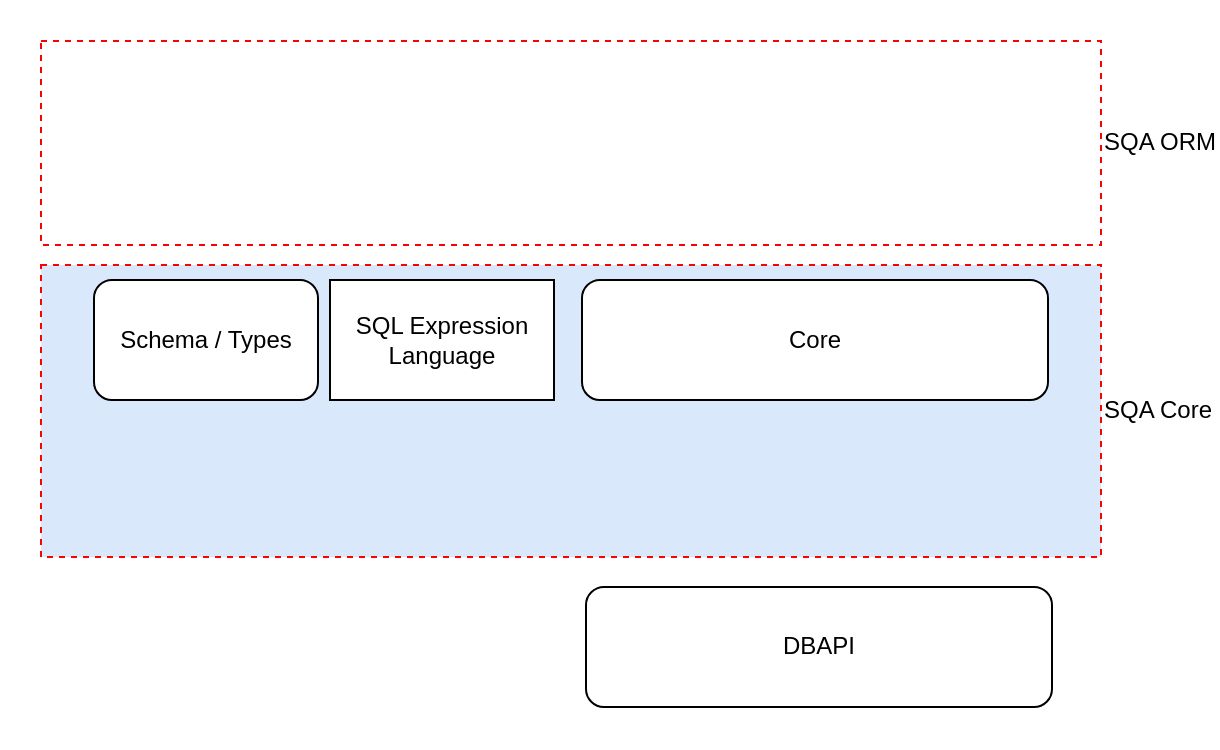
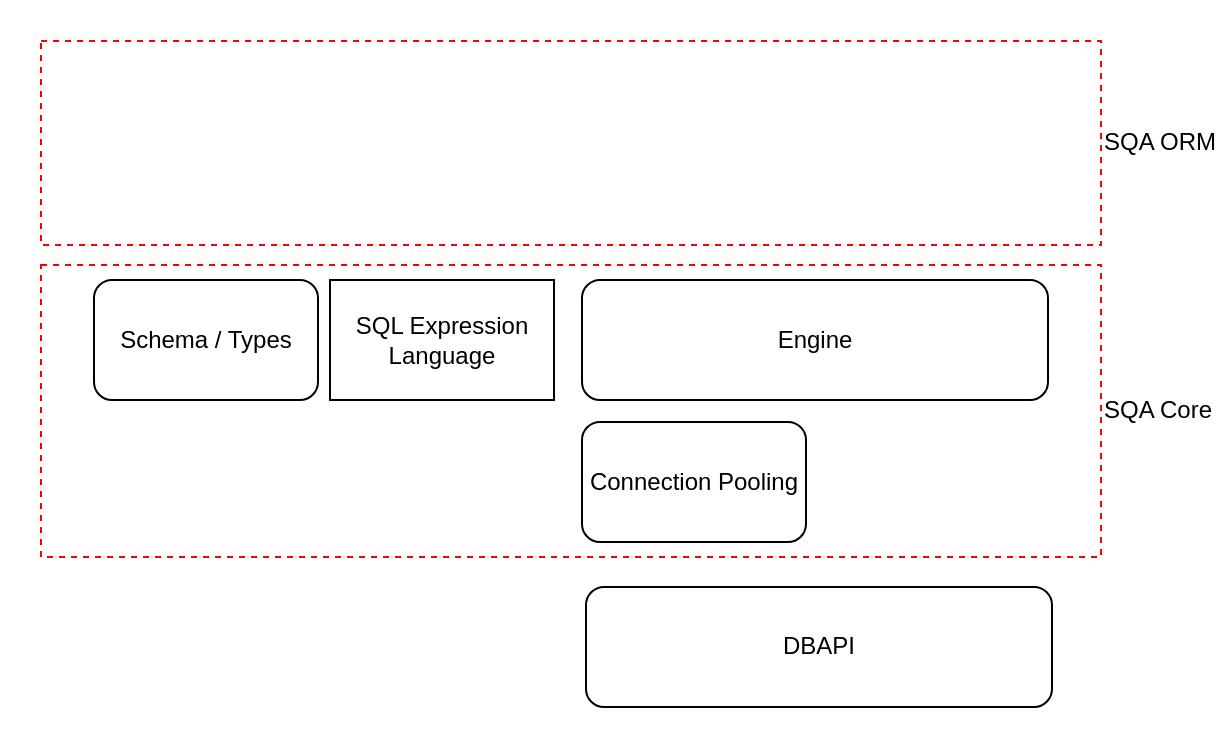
(816, 341) -> (816, 341)
(571, 411) -> (571, 411)
none -> (694, 482)
